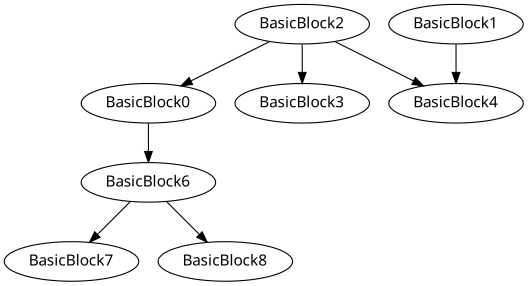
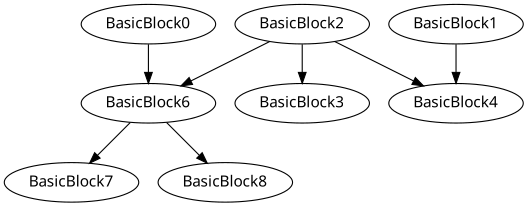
(230, 61) -> (230, 61)
